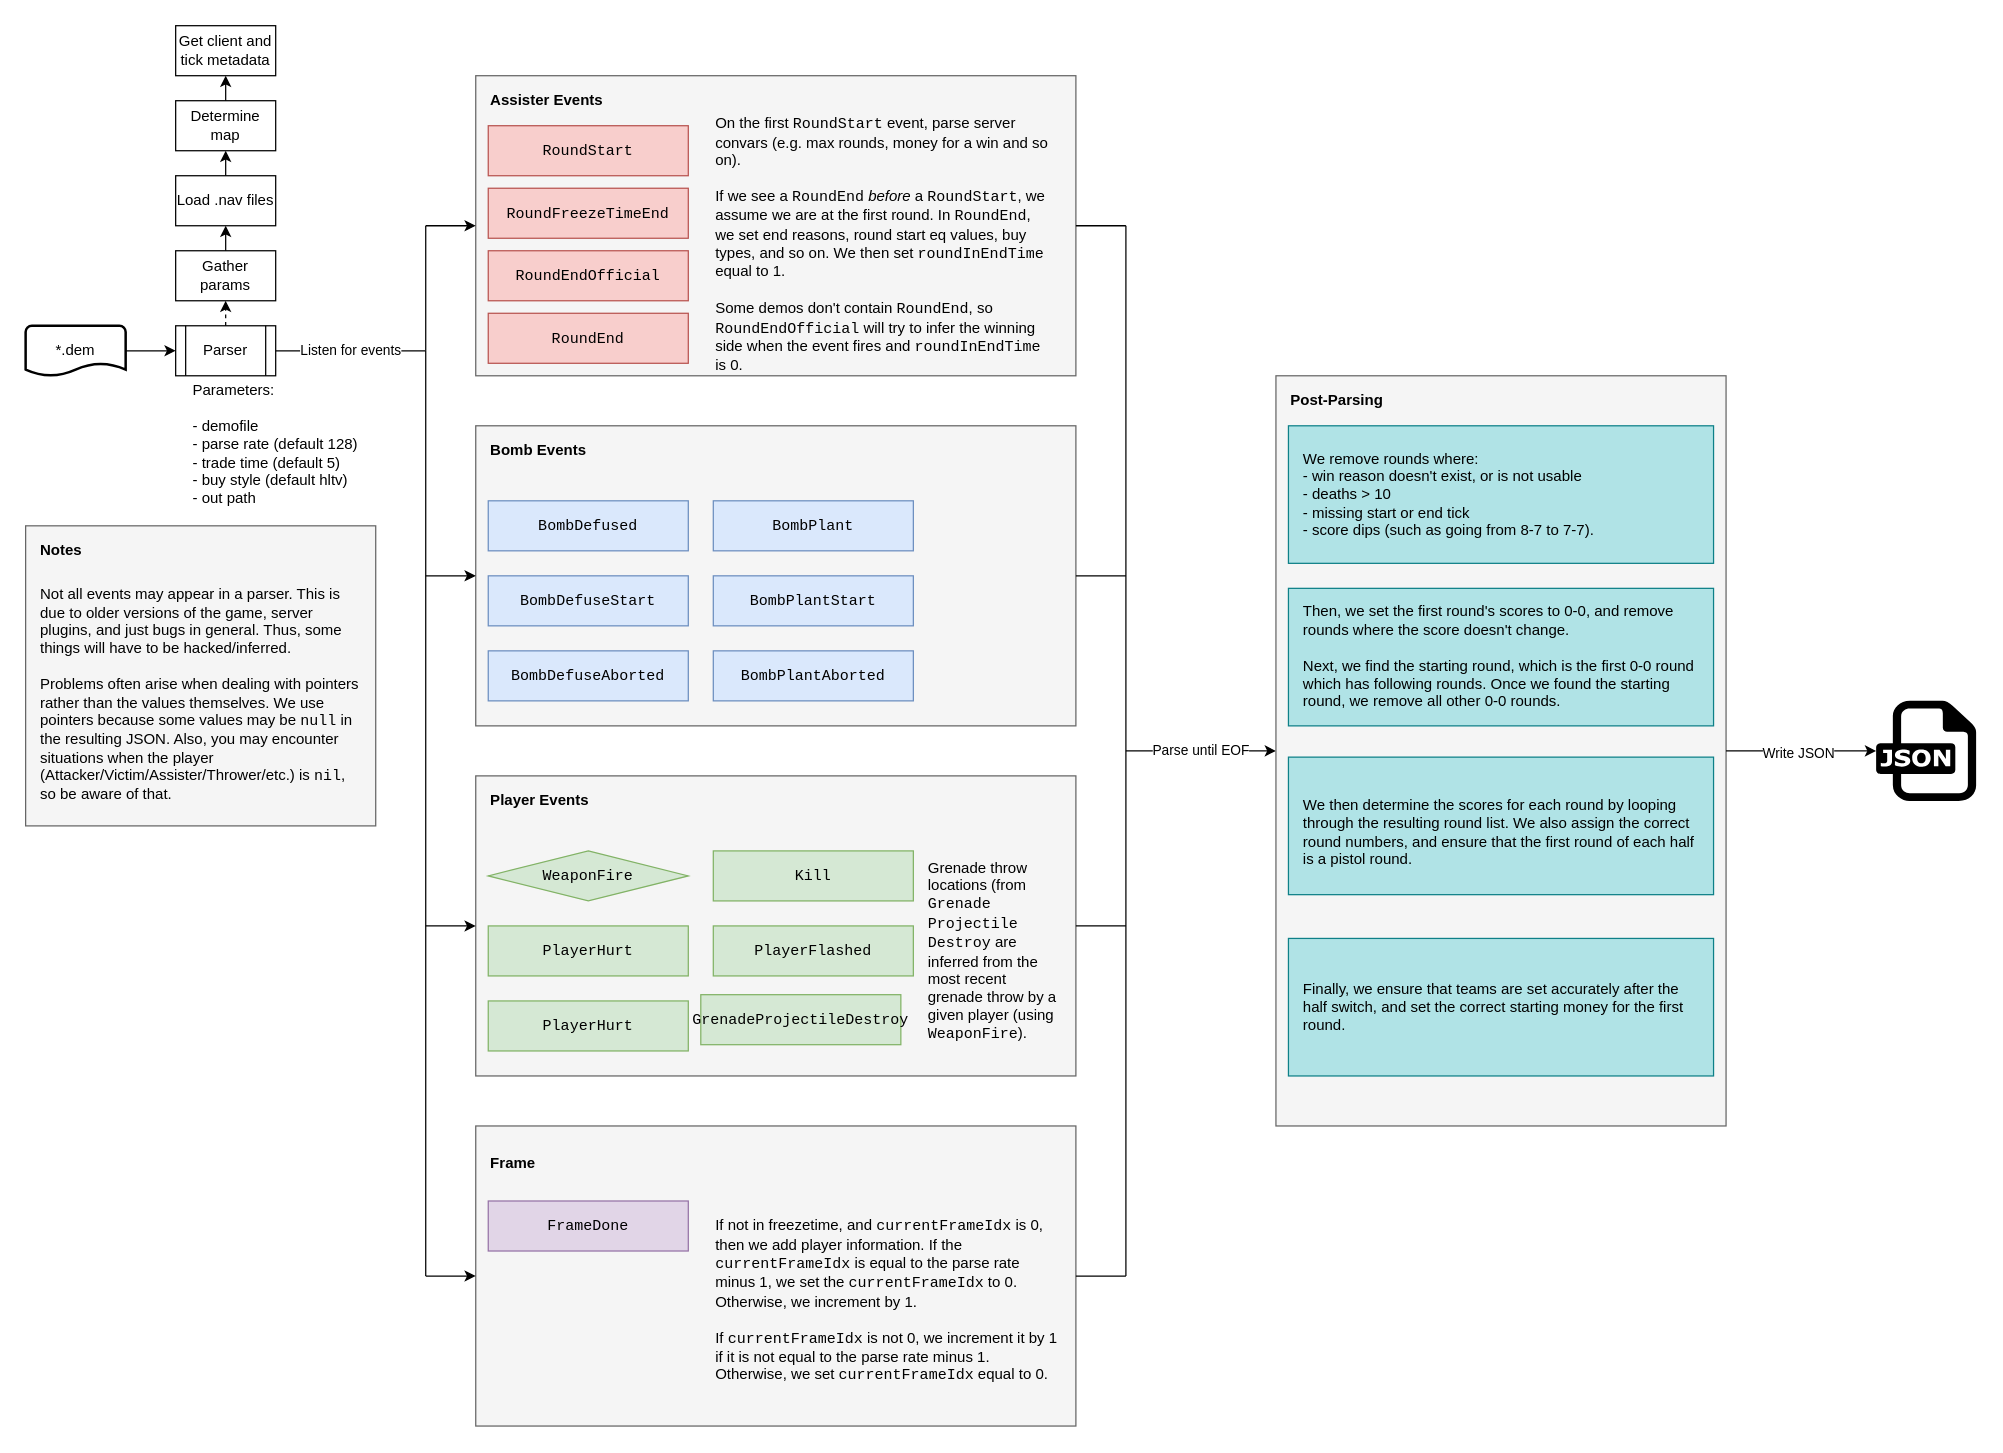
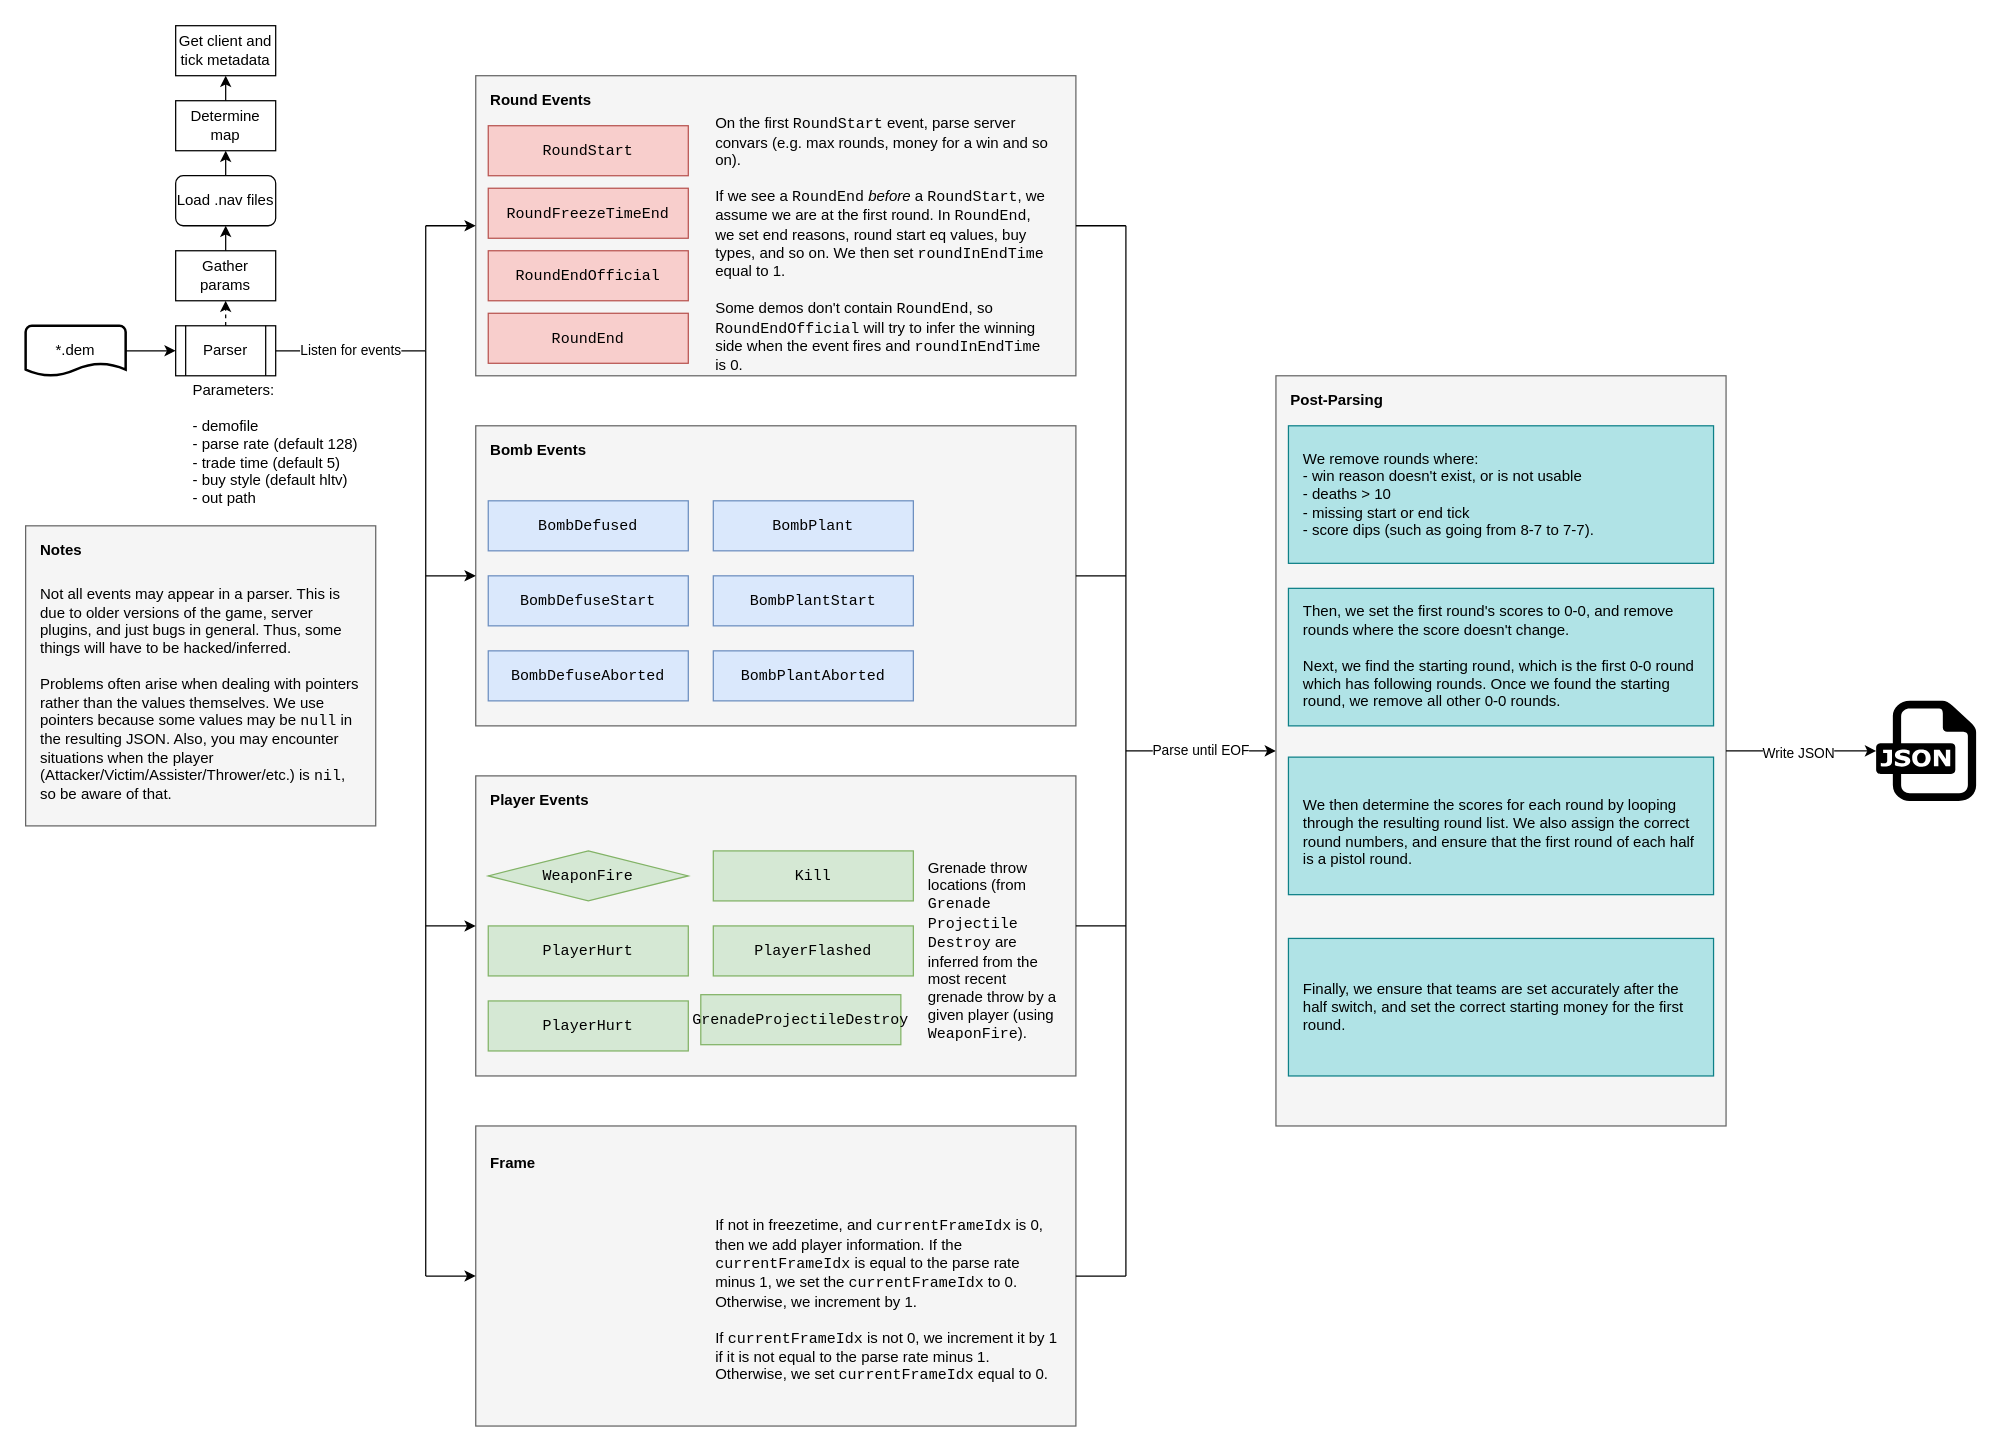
(550, 101) -> (539, 101)
(226, 201) -> (226, 201)
(588, 1226) -> none
